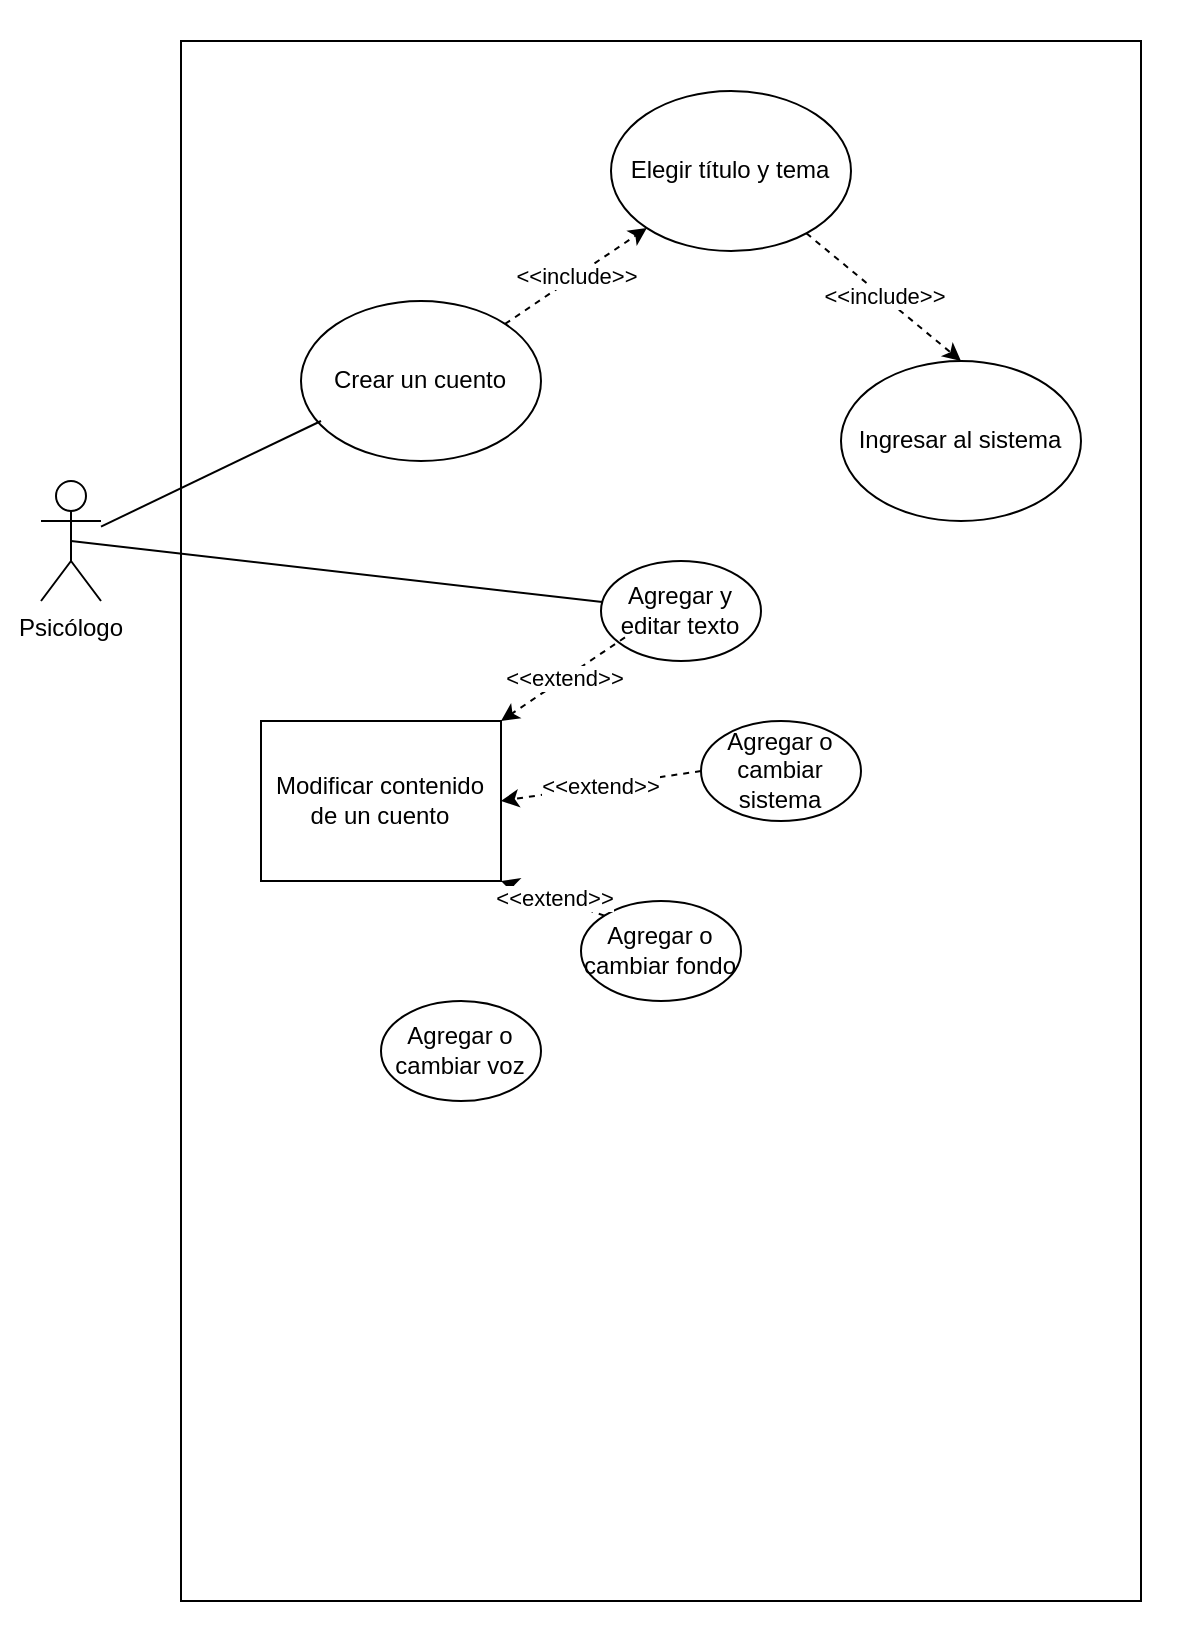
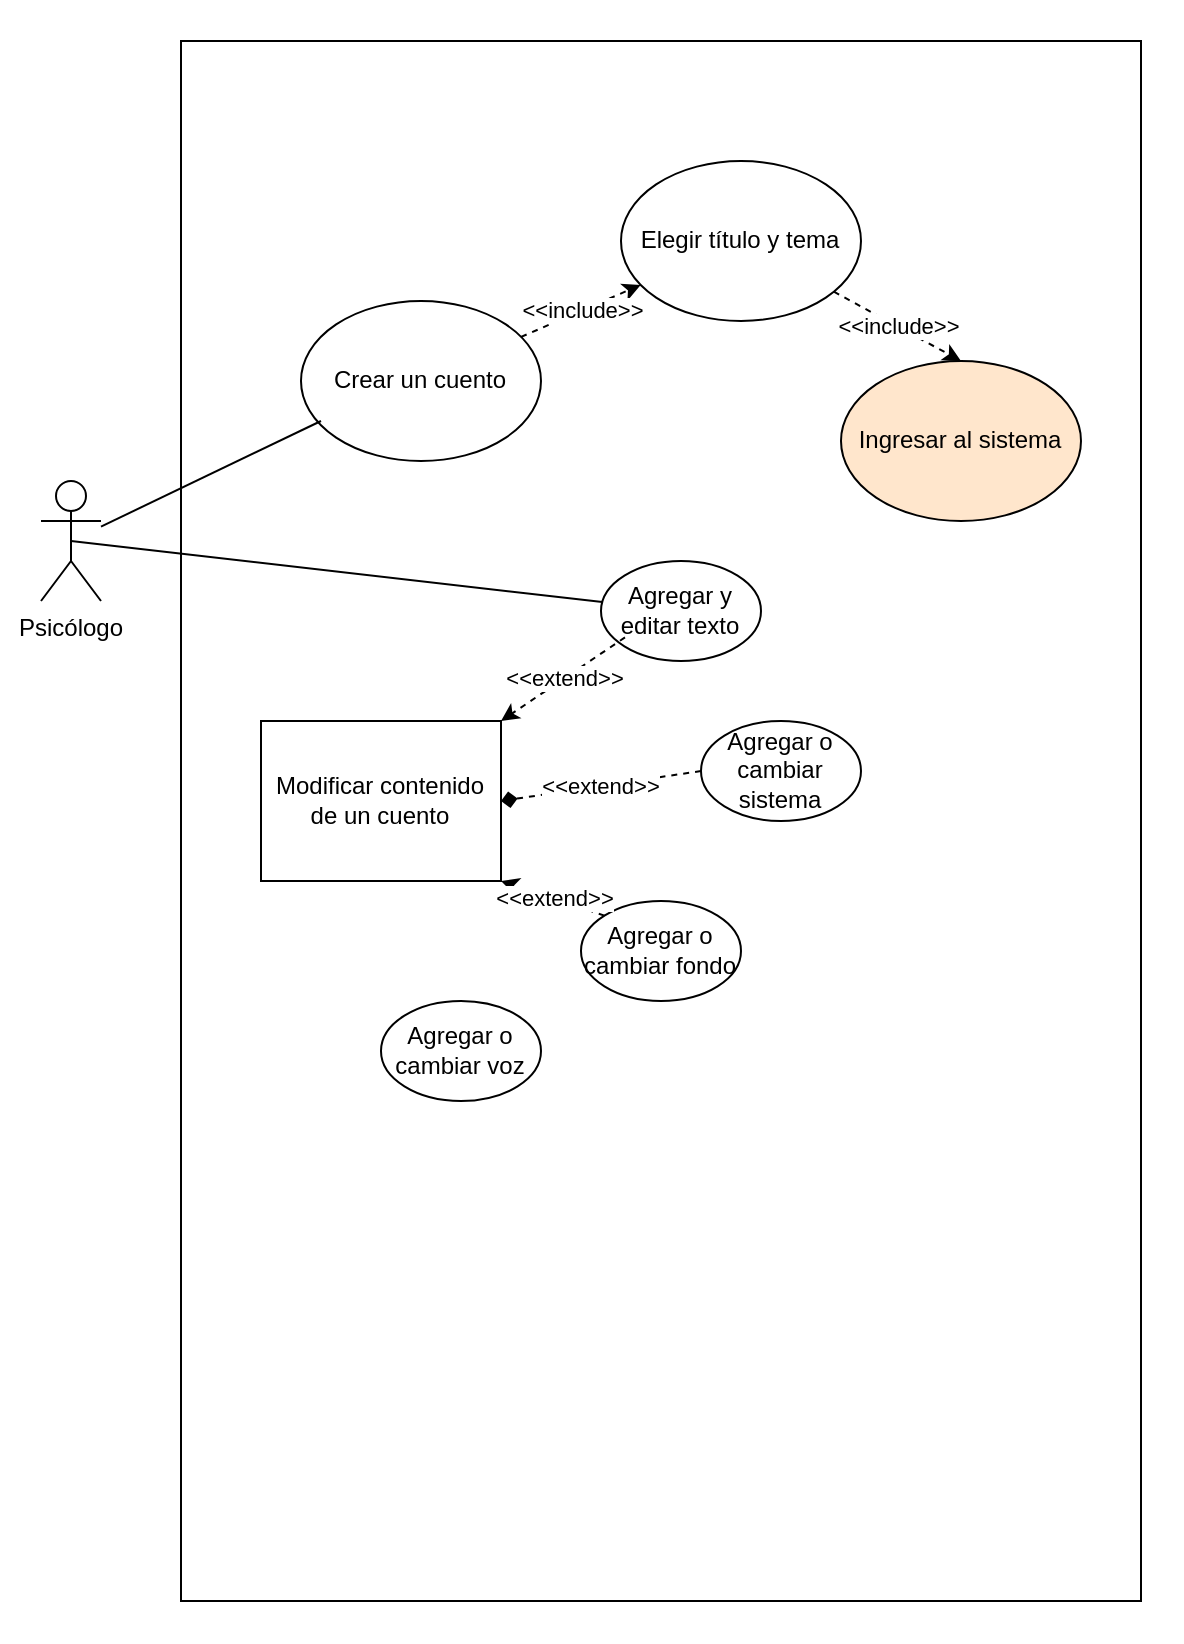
(731, 171) -> (741, 241)
(961, 441) -> (961, 441)
(516, 799) -> (517, 799)
